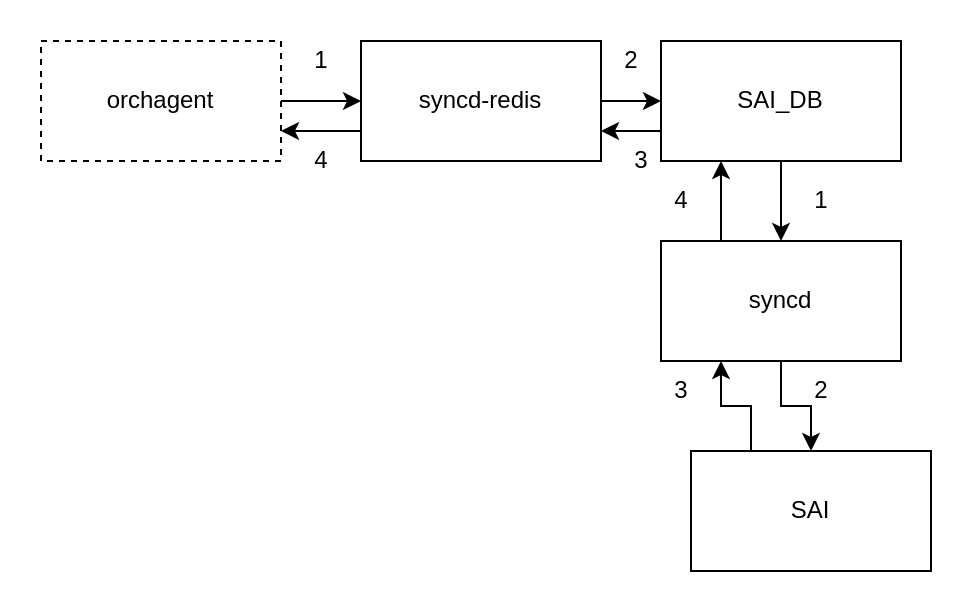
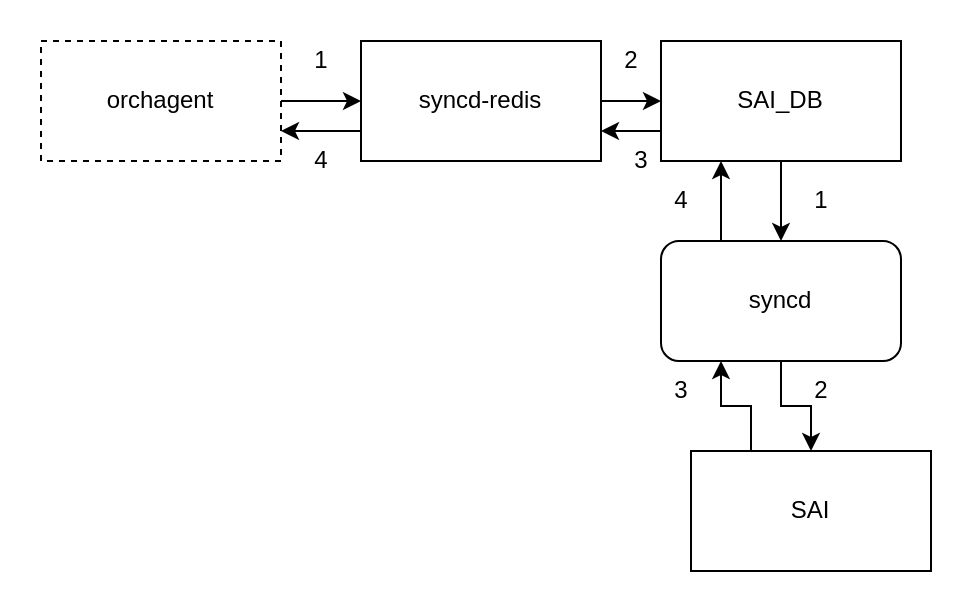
(781, 301) -> (781, 301)
